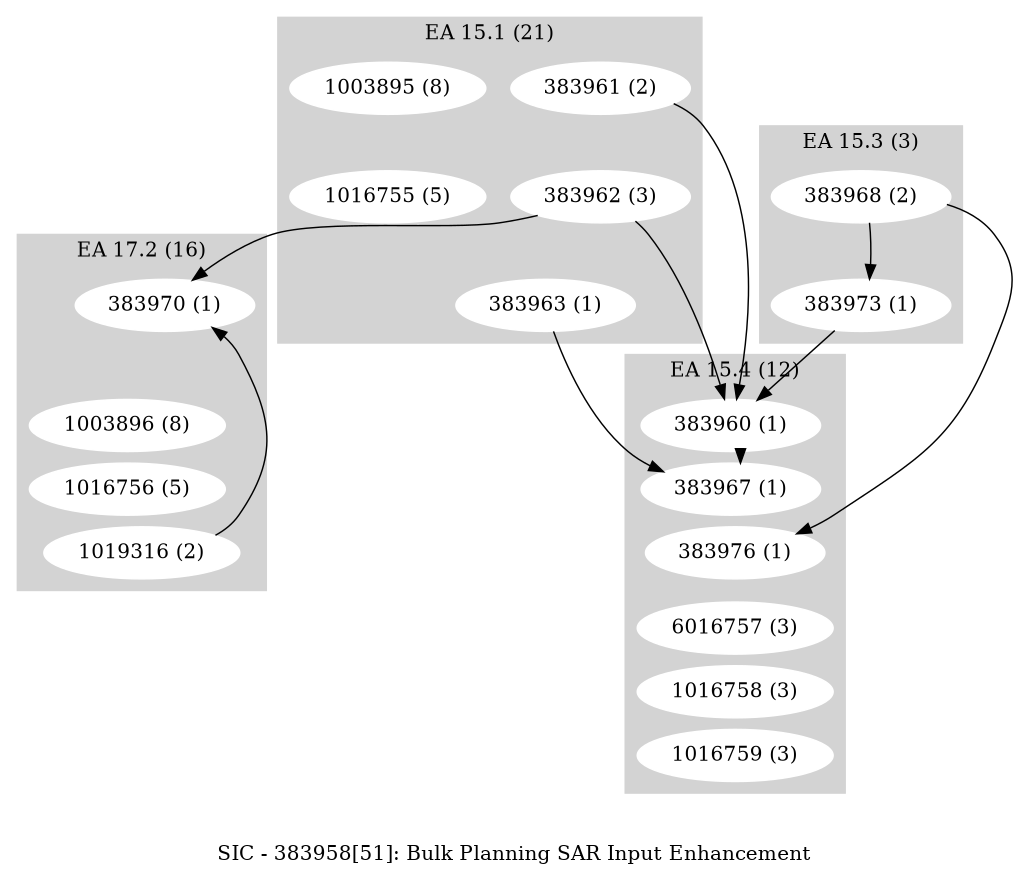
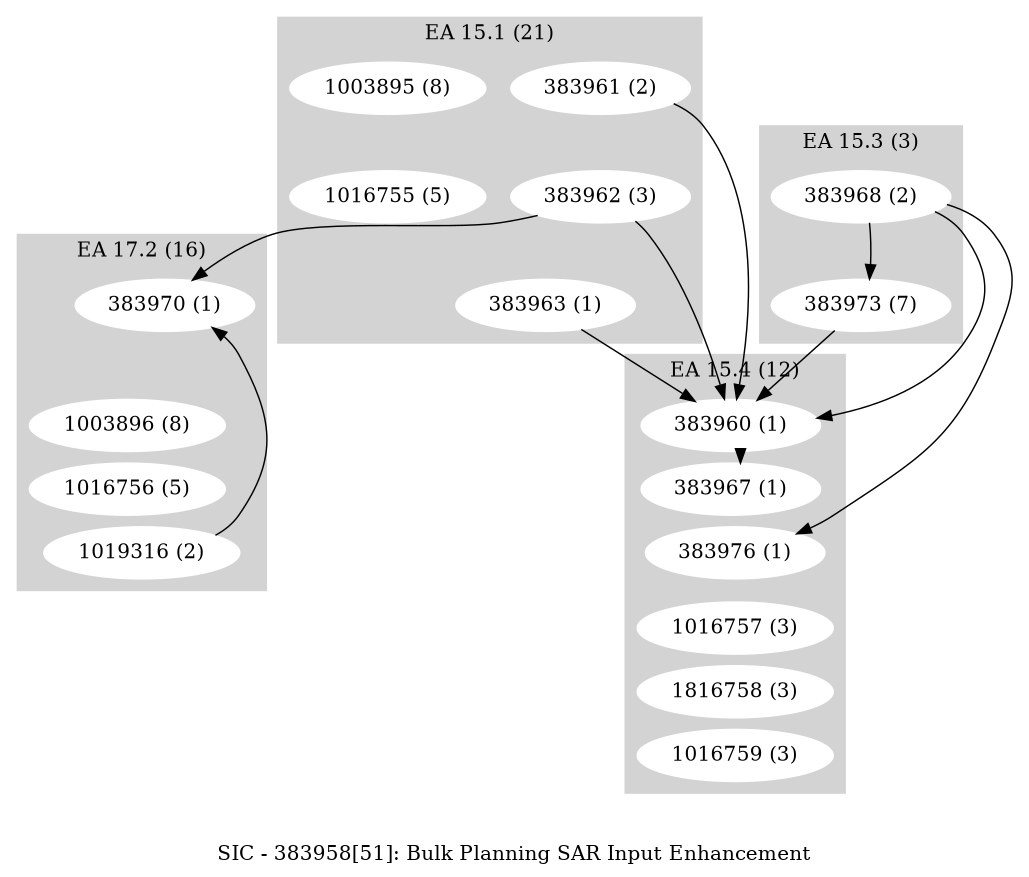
(861, 305) -> (861, 305)
none -> (973, 329)
(590, 407) -> (637, 365)
(735, 628) -> (735, 628)
(735, 692) -> (735, 692)
